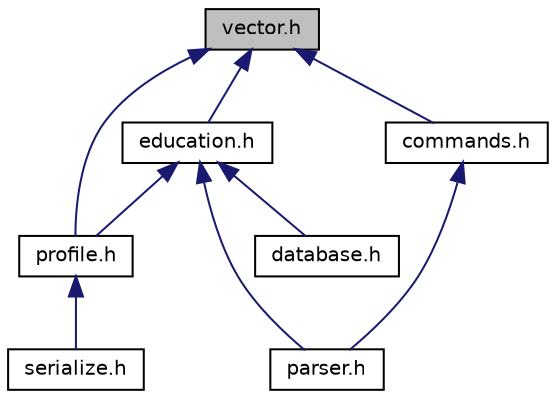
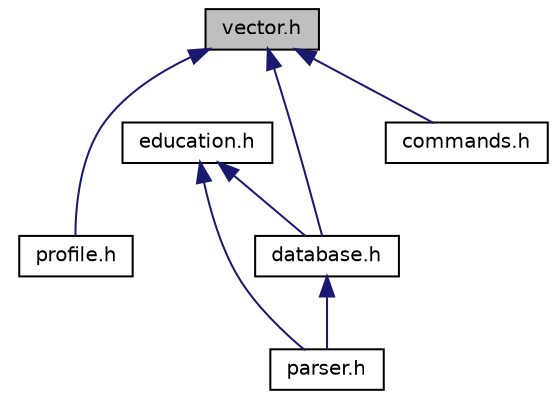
(224, 95) -> (299, 152)
(129, 206) -> none
(418, 276) -> (327, 323)
(76, 370) -> none
